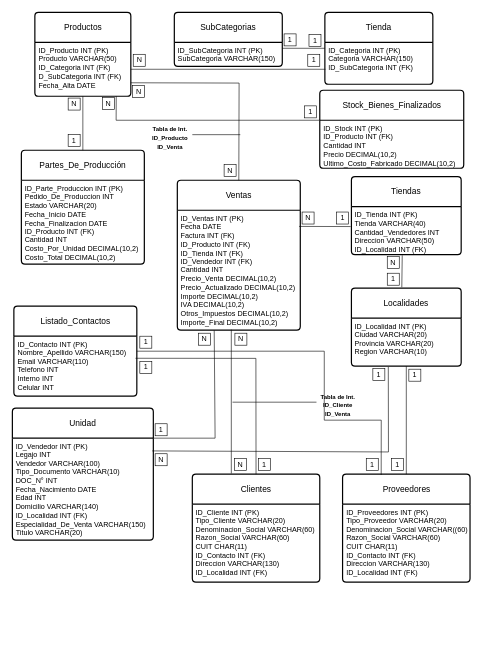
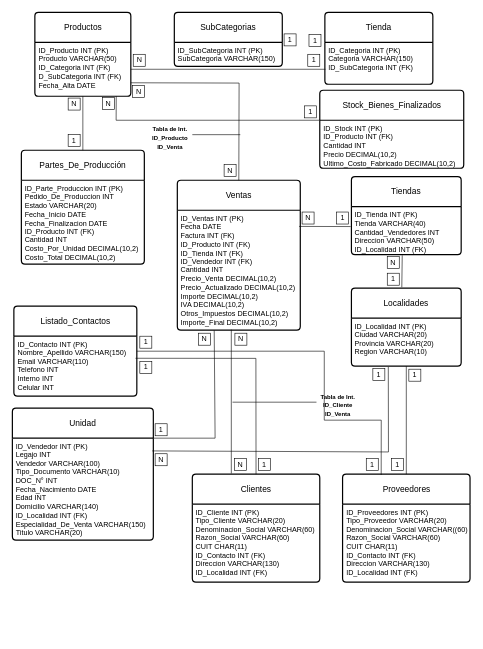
(303, 48) -> none
